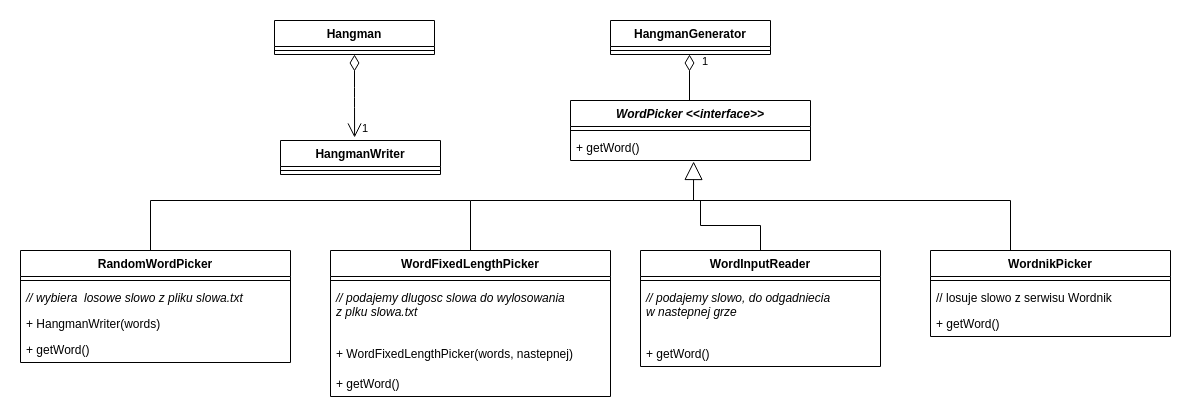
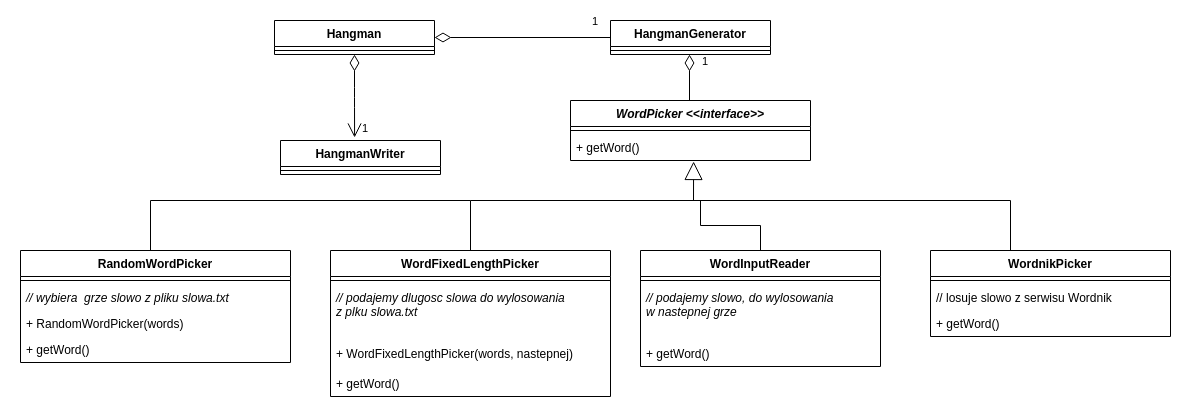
none -> (530, 38)
(147, 298) -> (142, 298)
(744, 298) -> (744, 298)
(98, 324) -> (108, 324)
